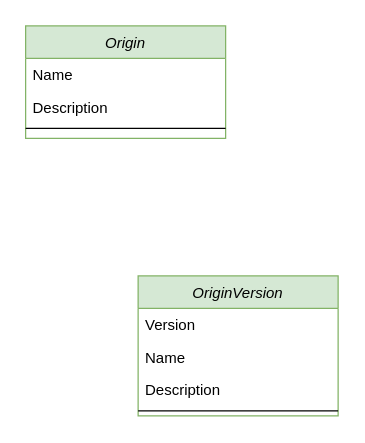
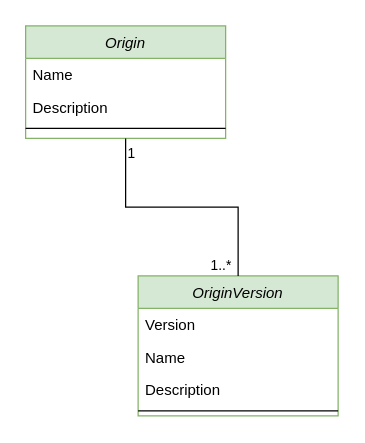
none -> (183, 207)
